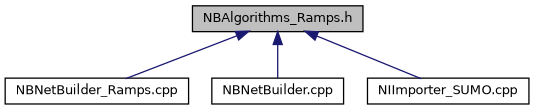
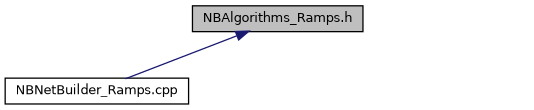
(278, 91) -> none
(448, 91) -> none
